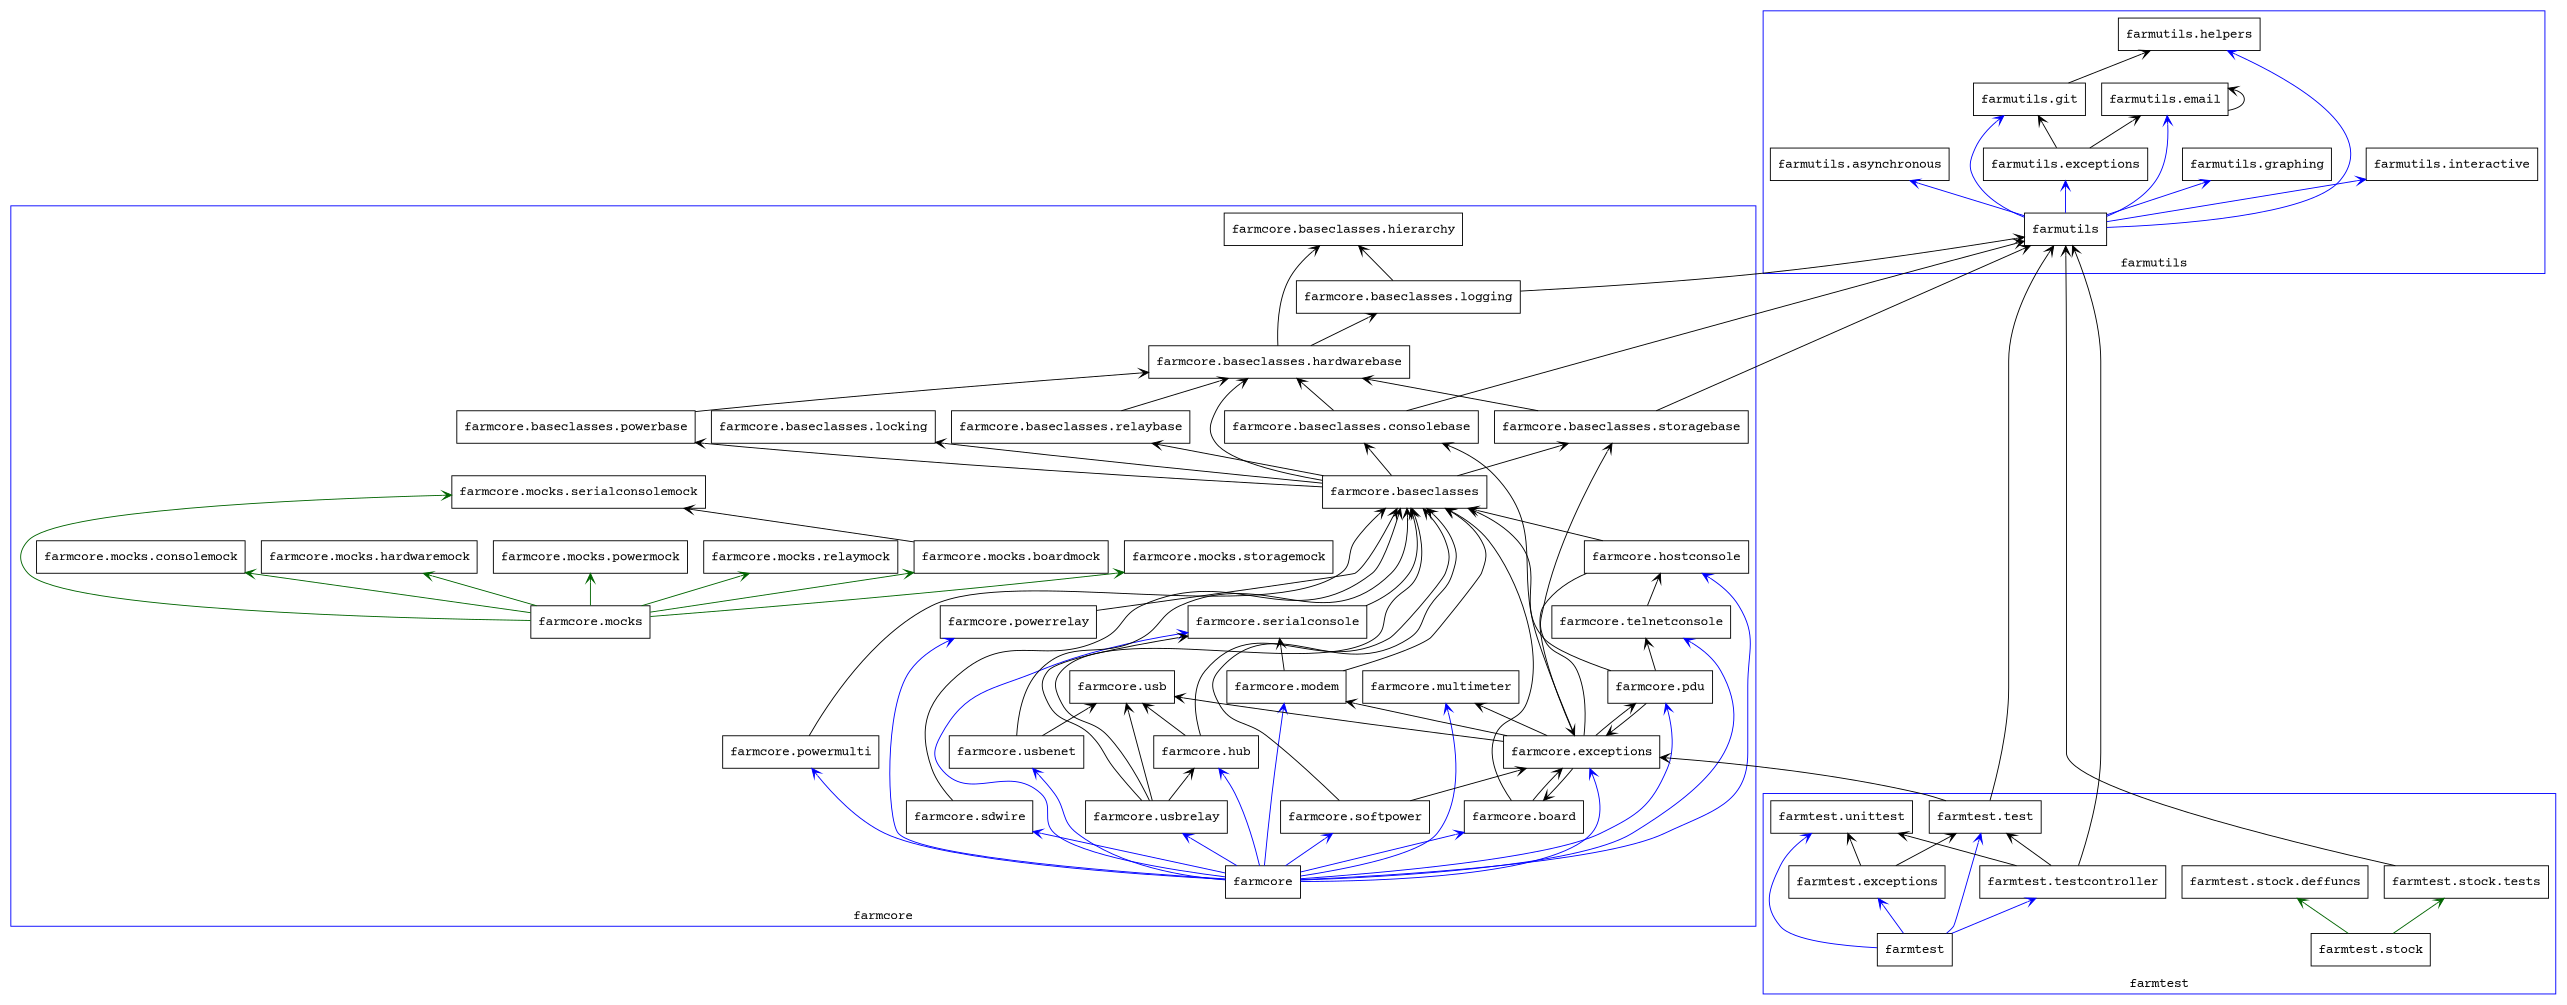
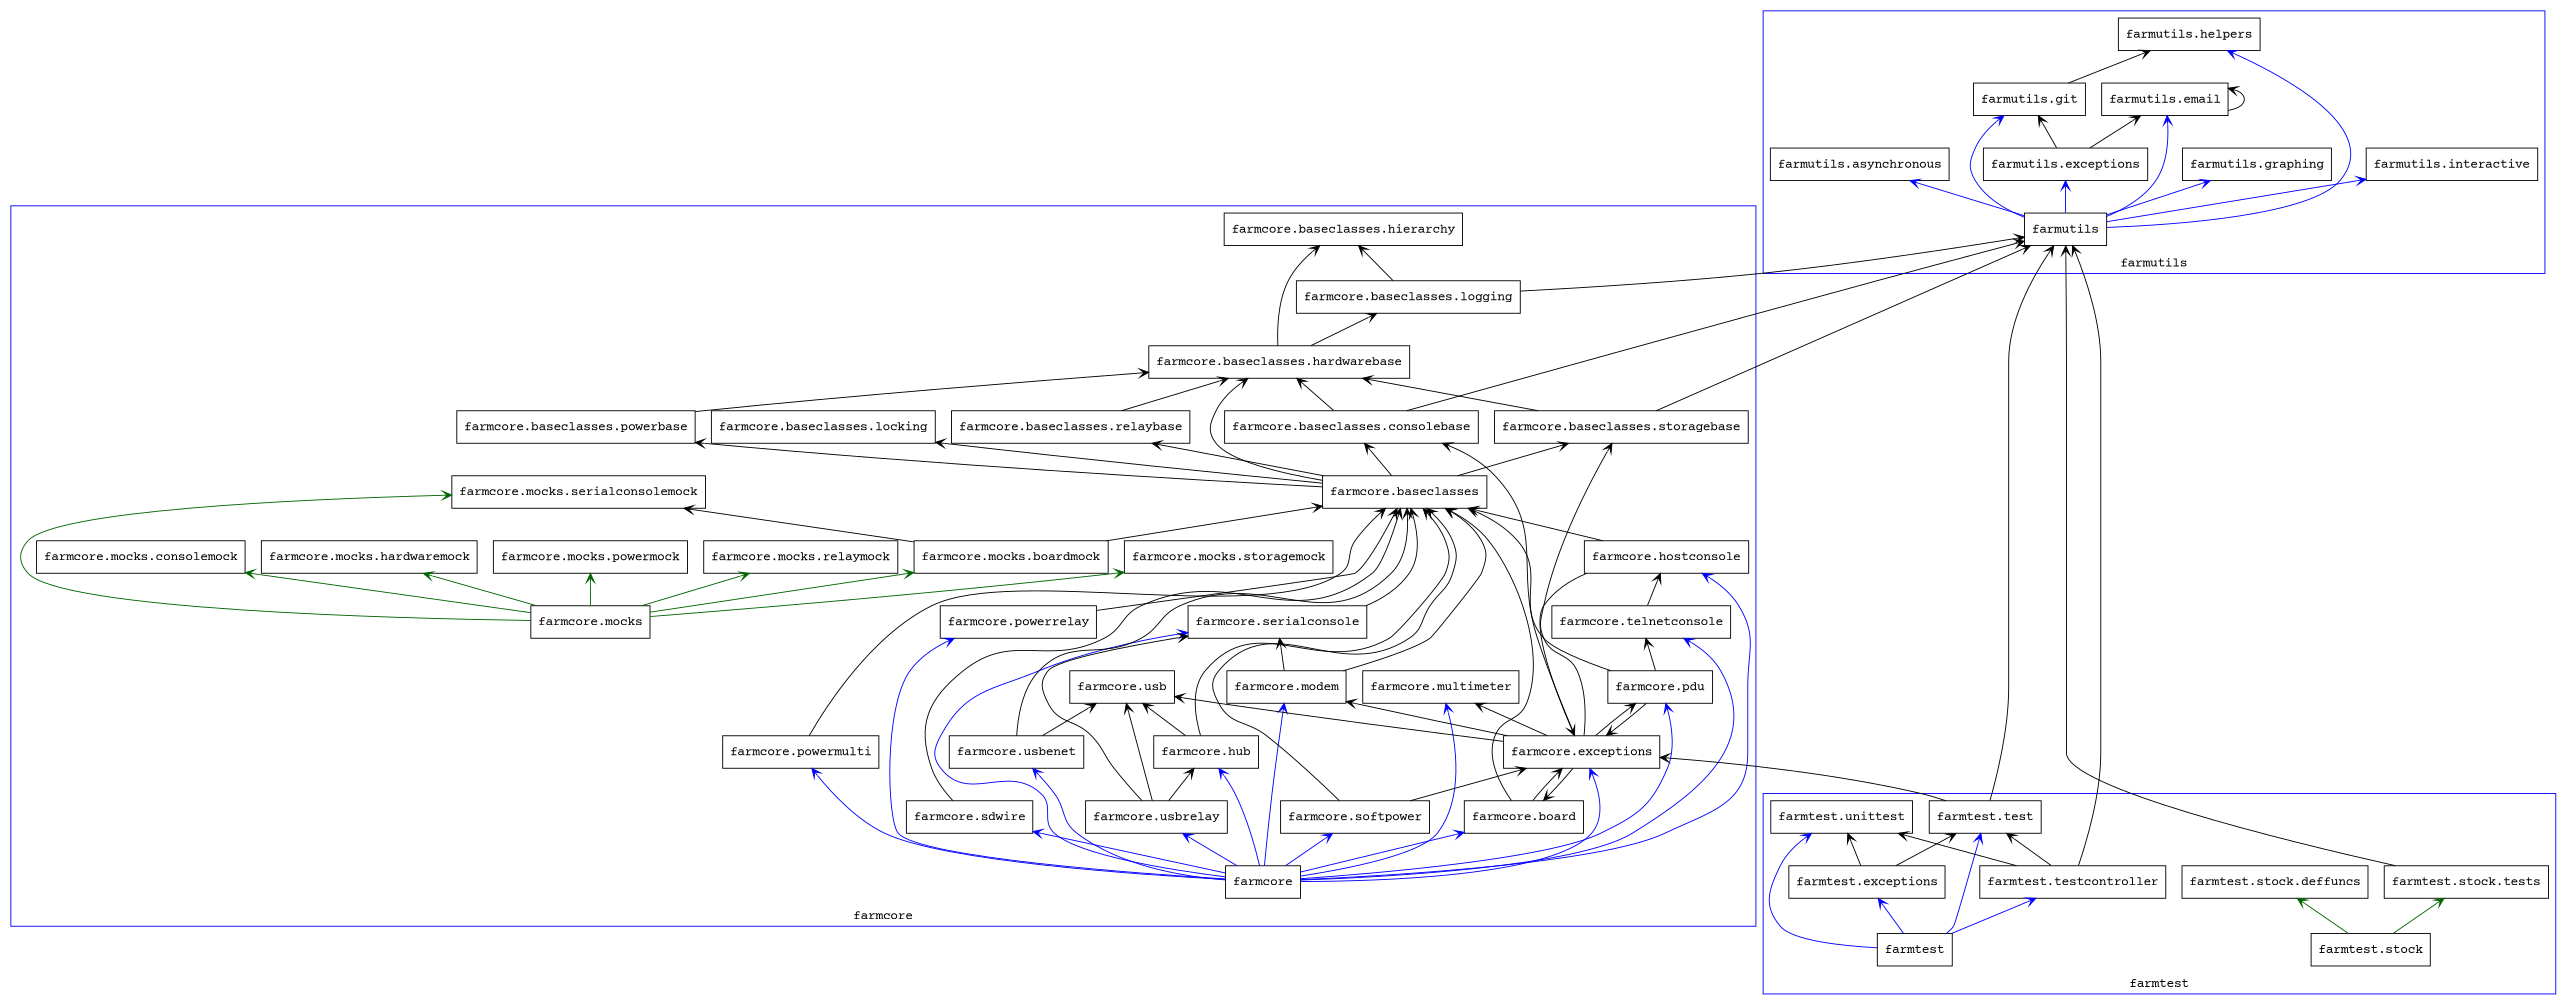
(1201, 650) -> (1210, 524)
